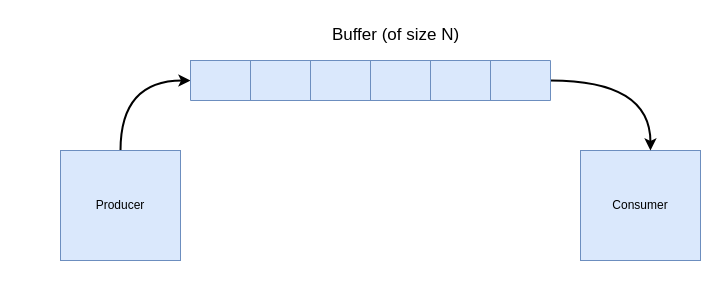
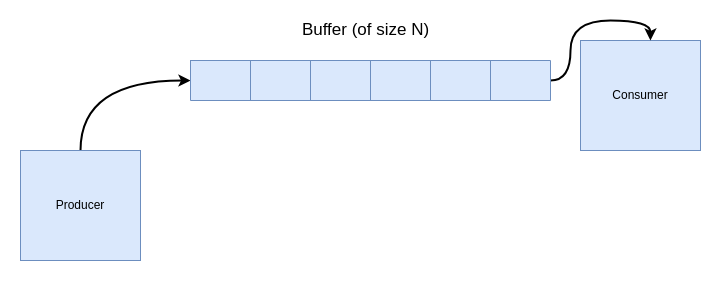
(396, 36) -> (366, 31)
(121, 206) -> (81, 206)
(641, 206) -> (641, 96)
